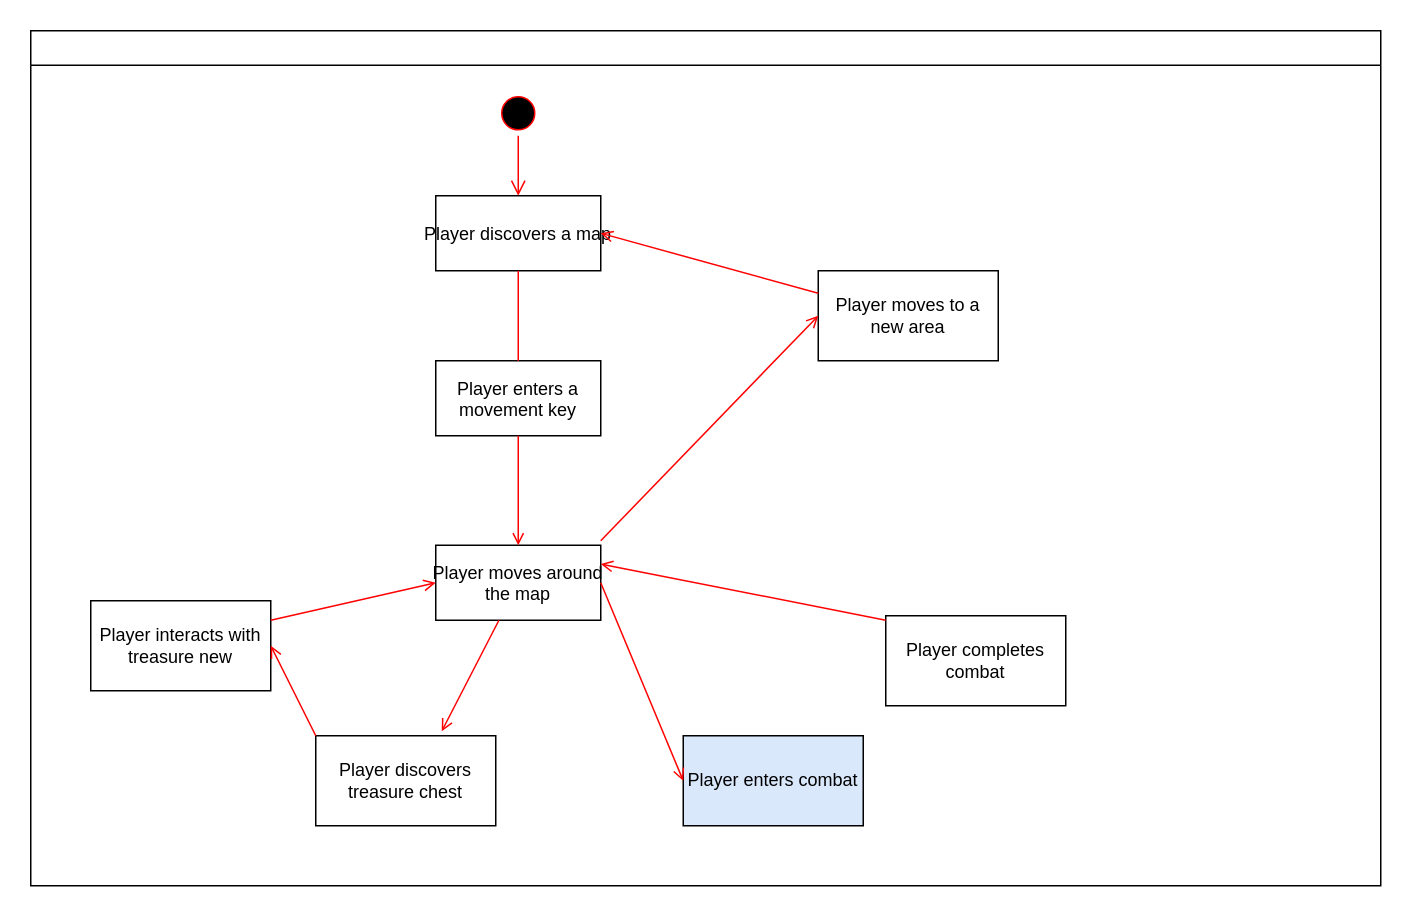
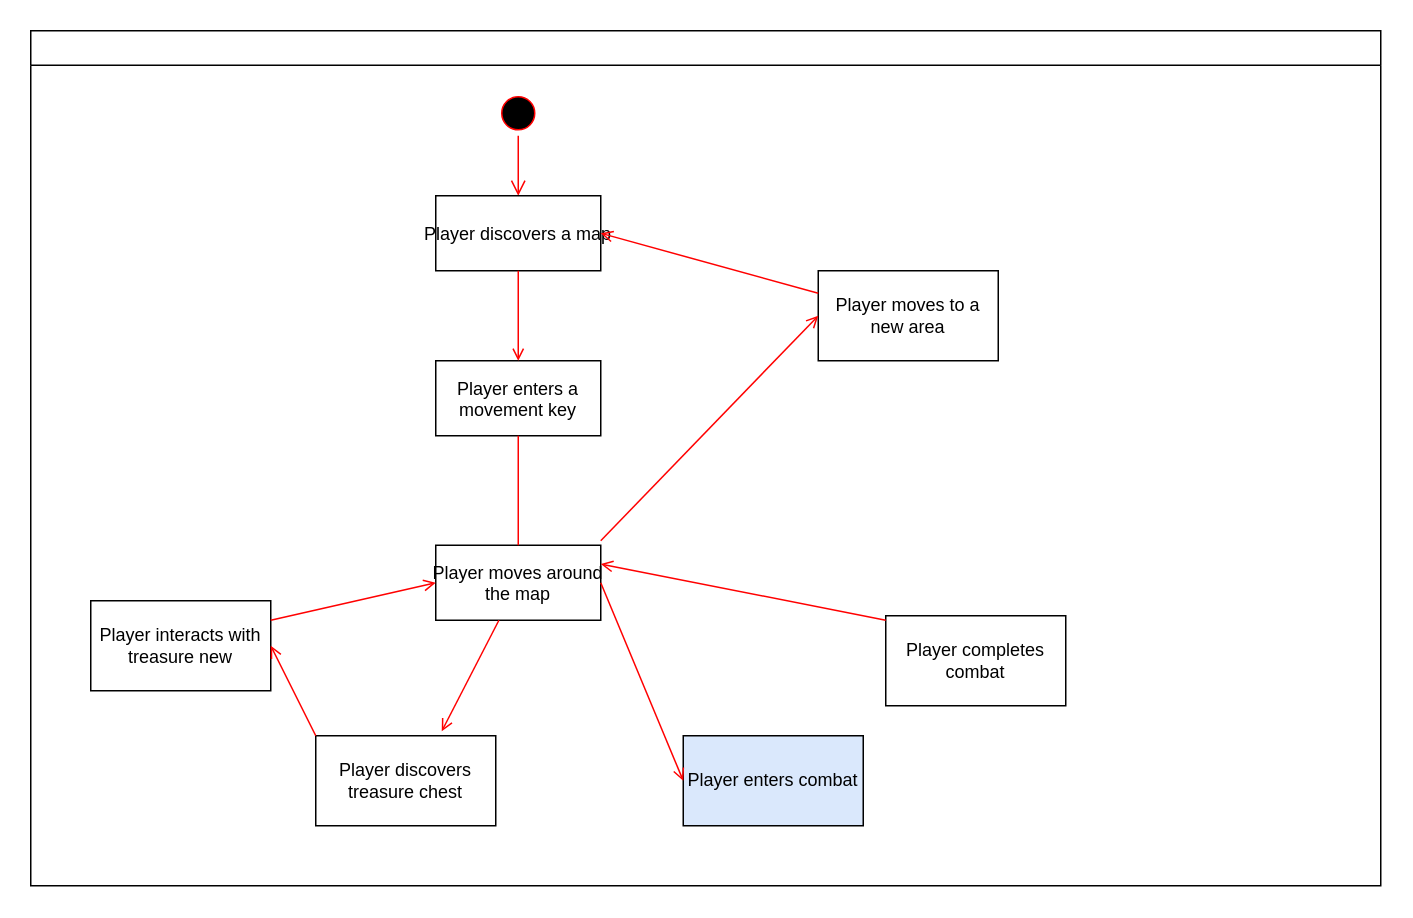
(518, 355) -> (518, 354)
(518, 538) -> (518, 539)
